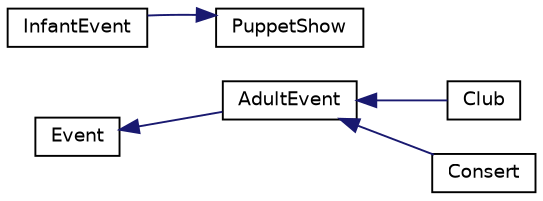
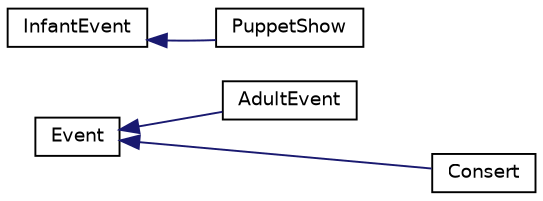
(172, 15) -> (191, 41)
(484, 100) -> none
(396, 140) -> (286, 155)
